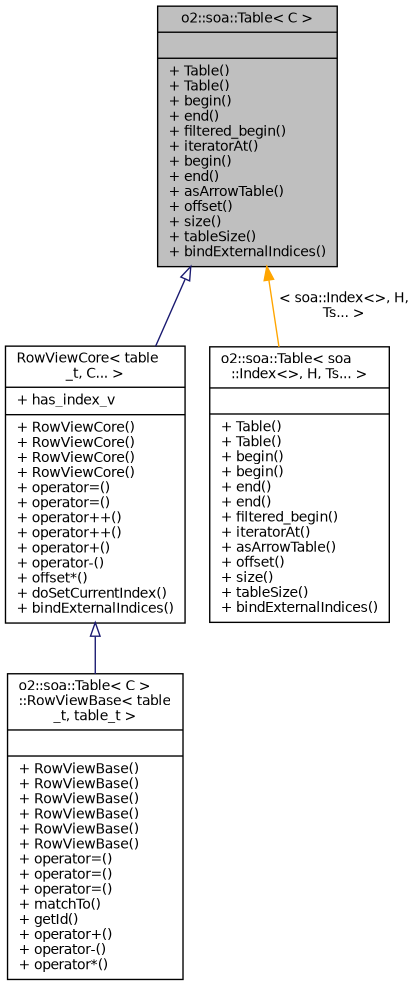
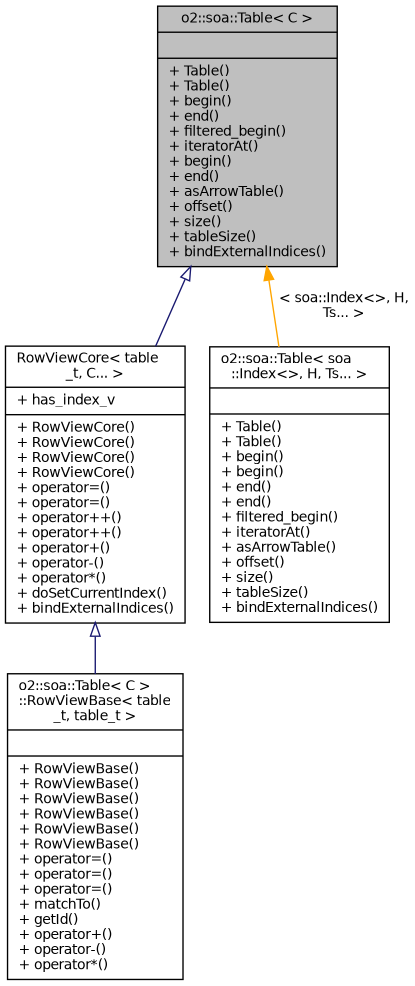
(52, 578) -> (62, 578)
